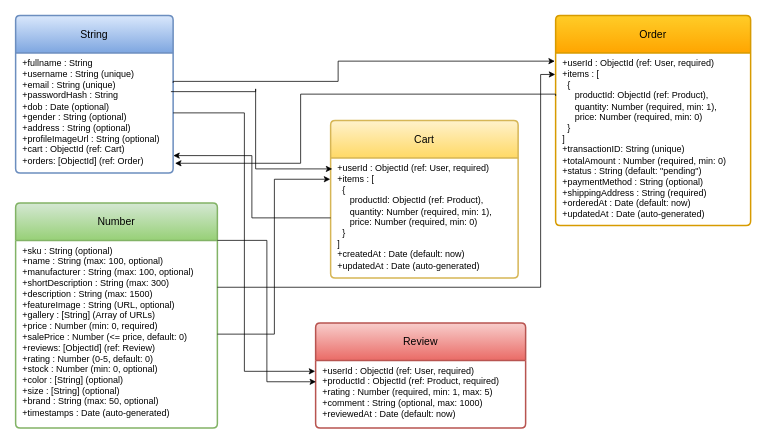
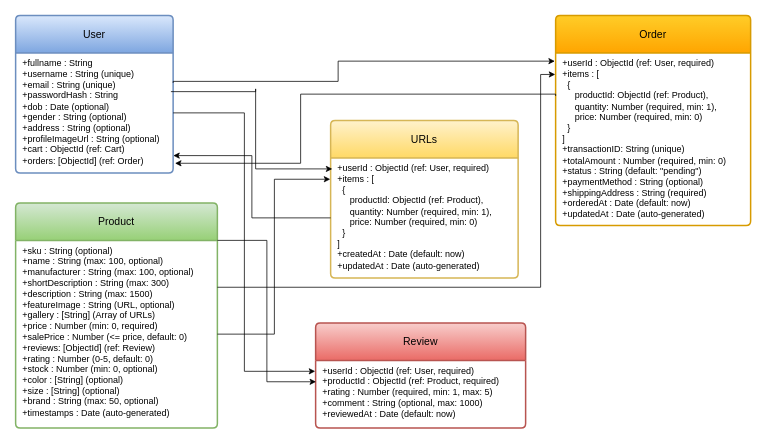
(94, 34) -> (94, 34)
(424, 139) -> (424, 139)
(116, 222) -> (116, 222)
